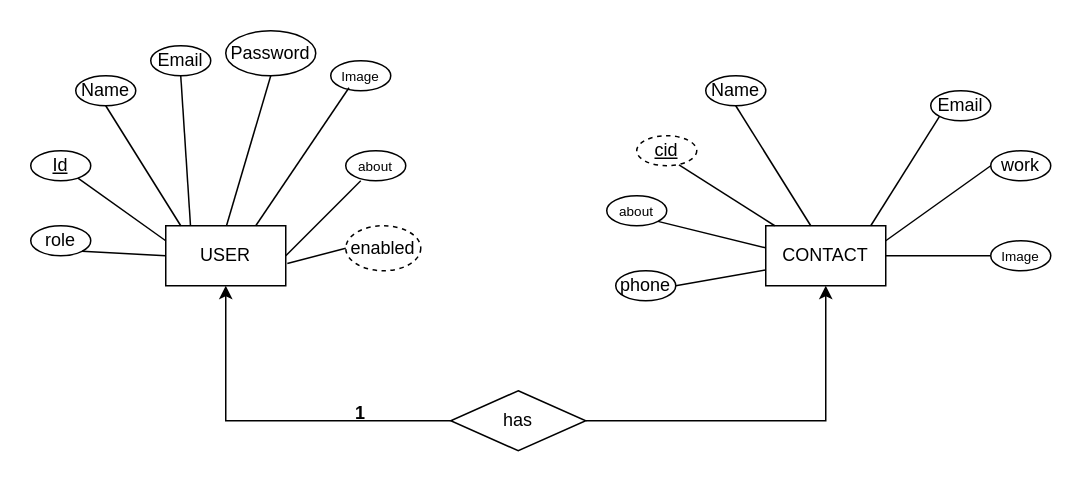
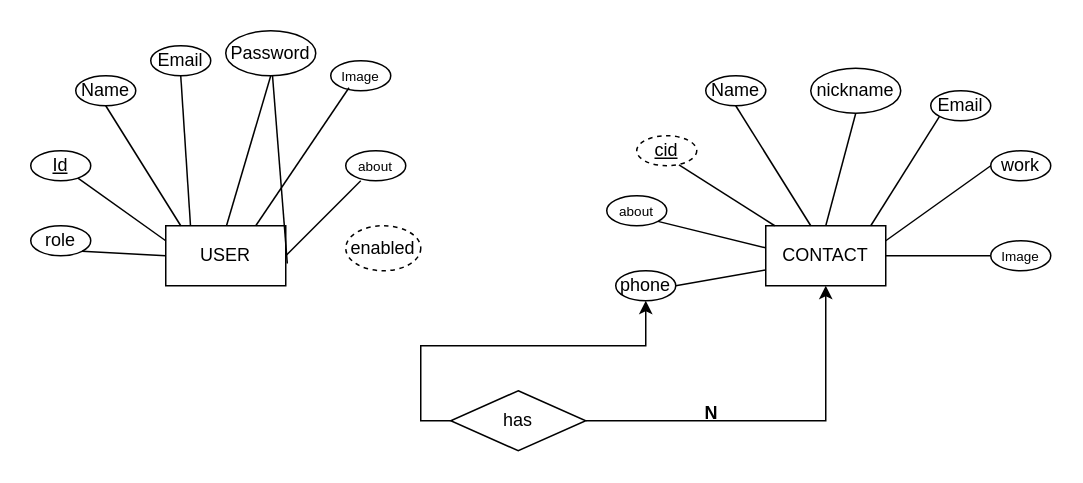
none -> (856, 91)
none -> (841, 170)
(317, 256) -> (277, 129)
(361, 413) -> none
none -> (712, 413)
(262, 421) -> (512, 346)
